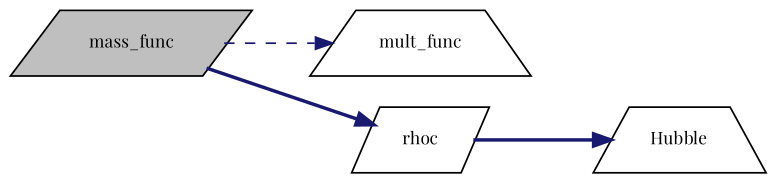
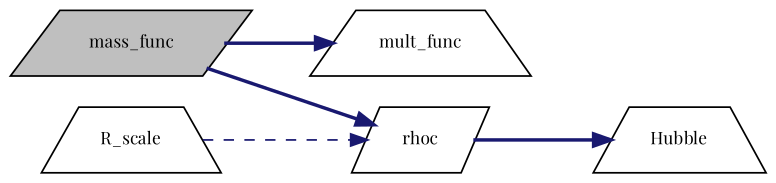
(269, 43) -> (269, 43)
none -> (131, 140)
